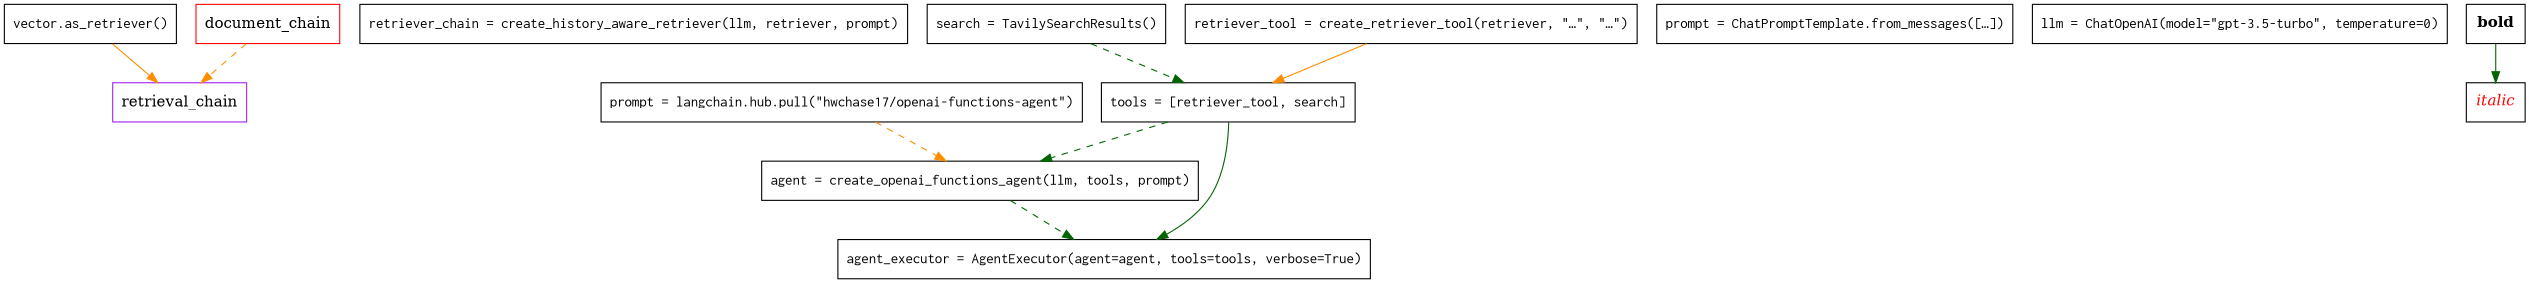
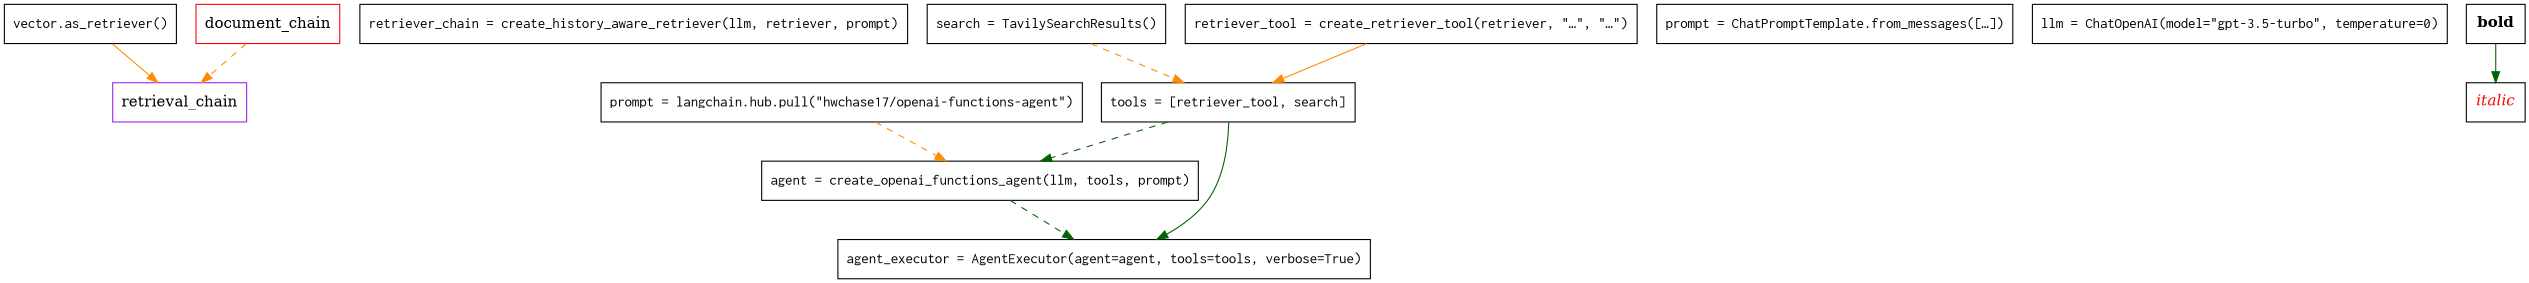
(1132, 61) -> (1132, 61)
